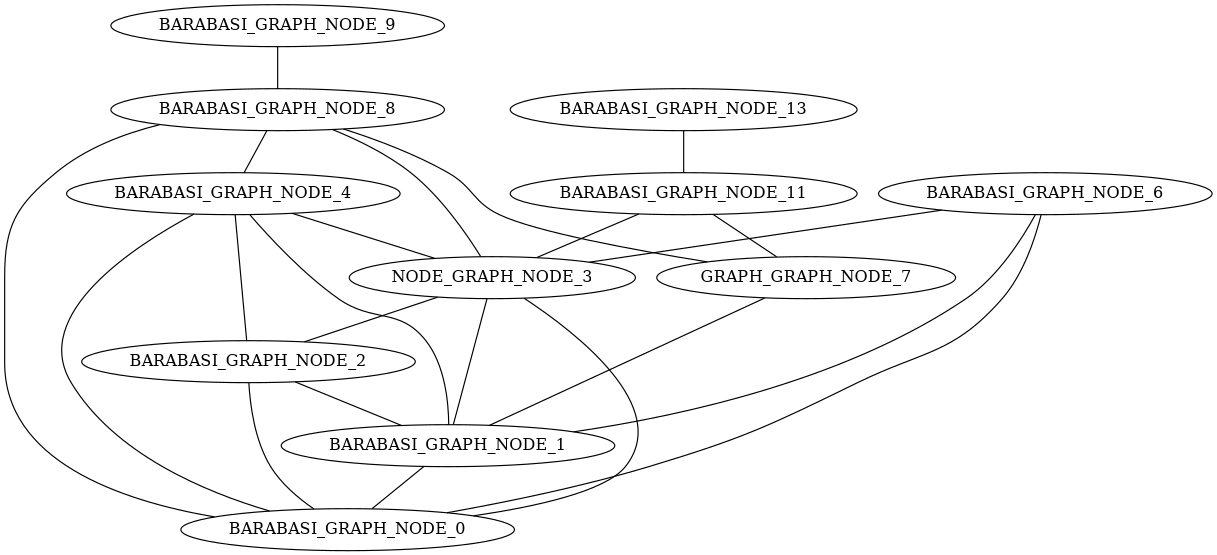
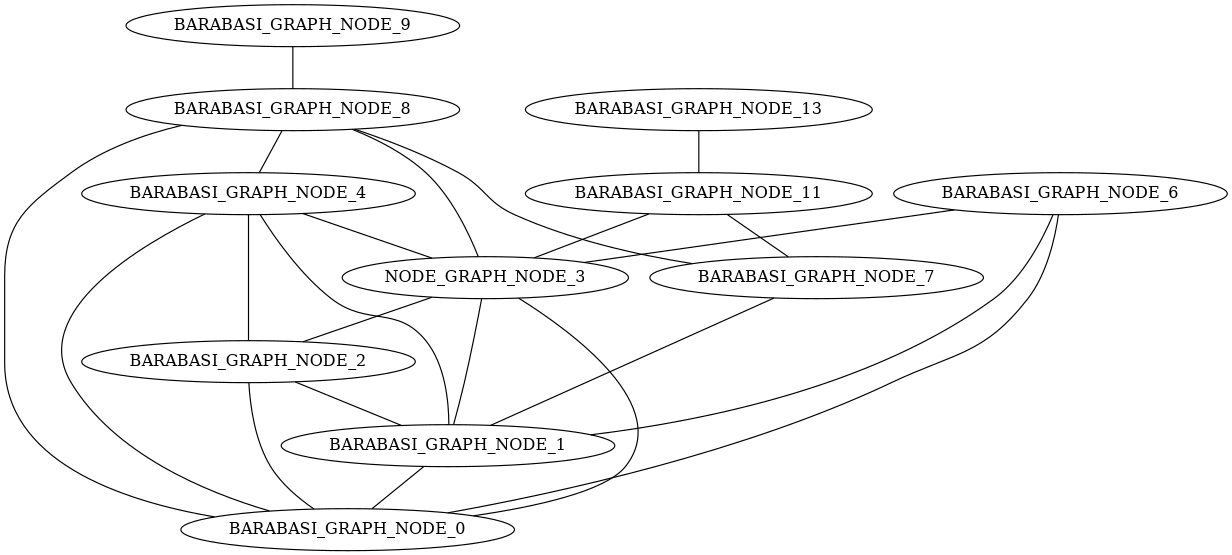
(806, 278) -> (817, 278)
